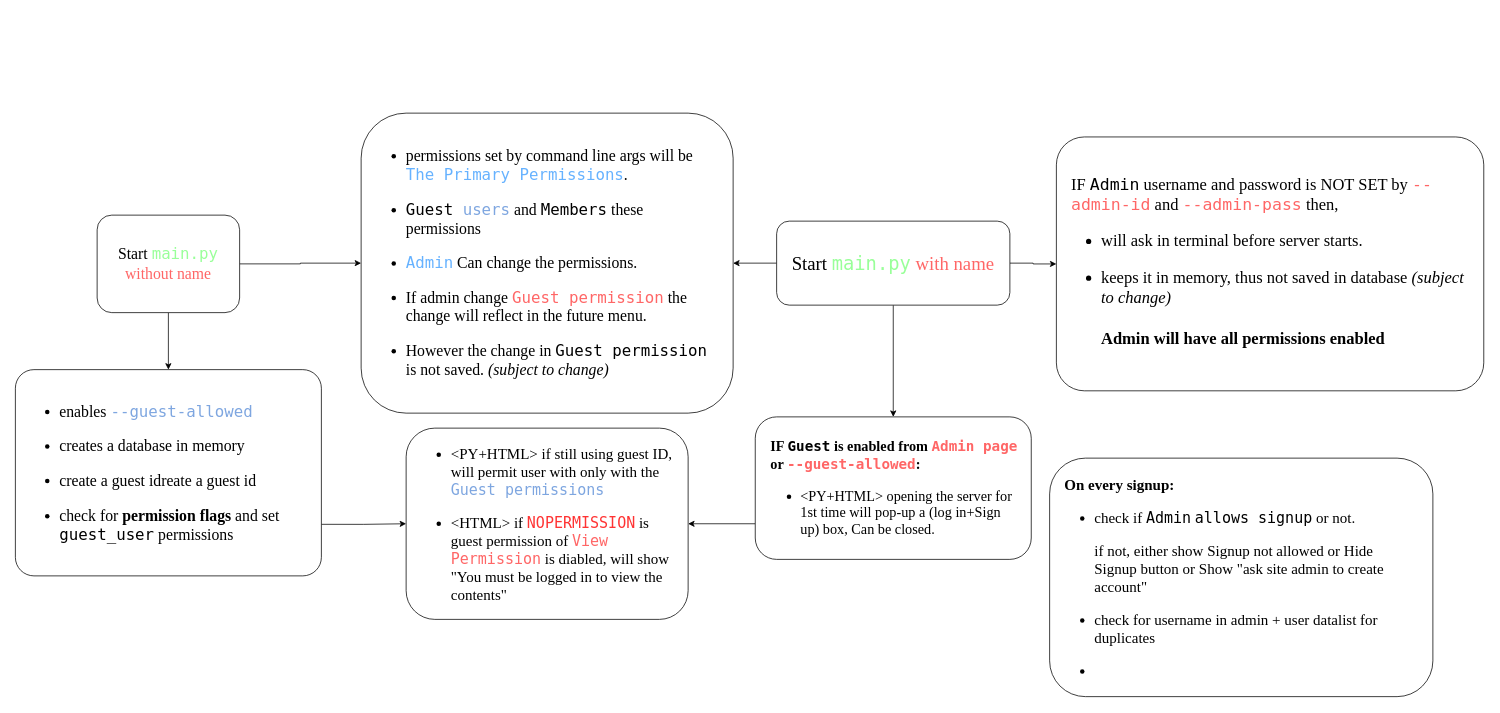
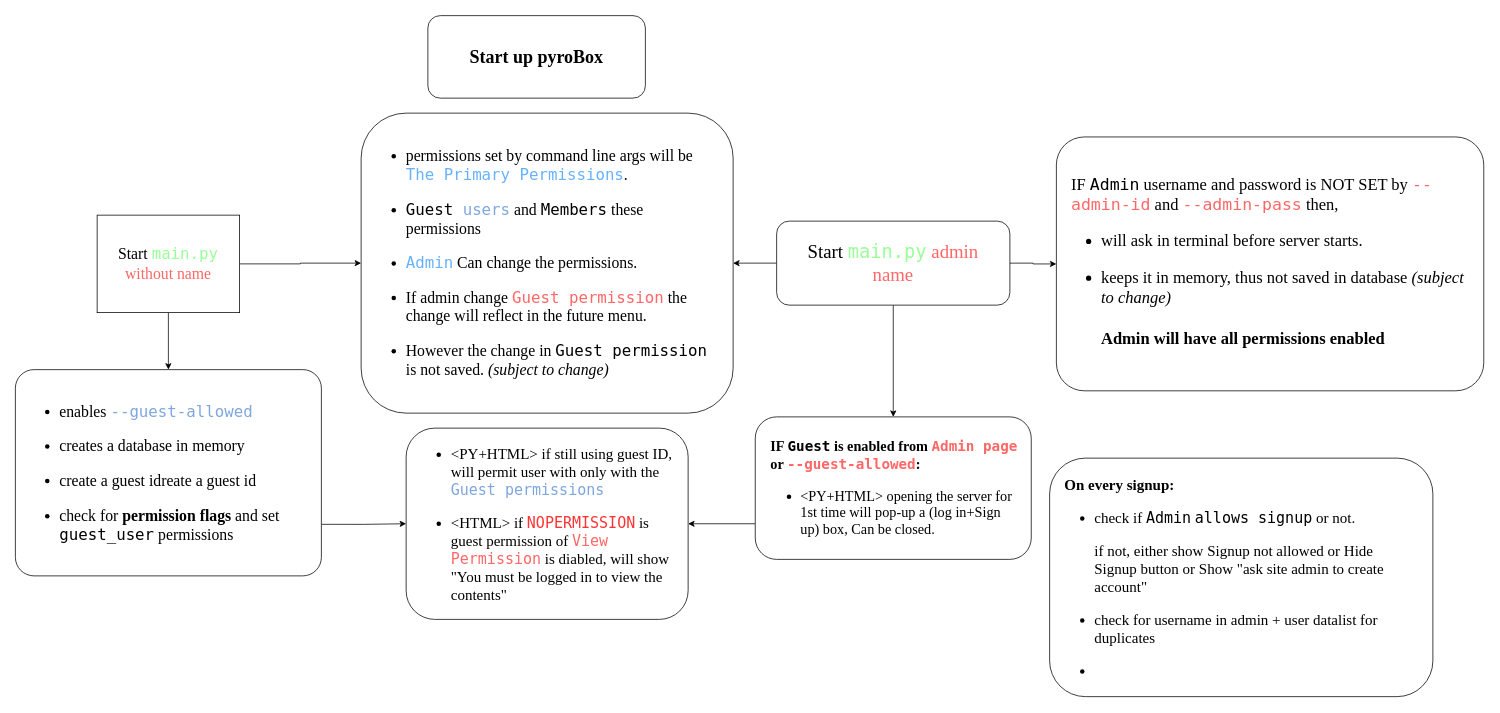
none -> (537, 57)
(893, 263) -> (893, 263)
(168, 264) -> (168, 264)
